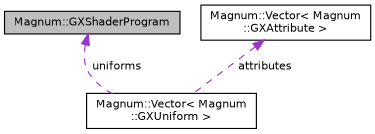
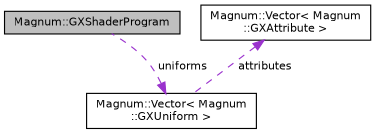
(90, 74) -> (140, 54)
